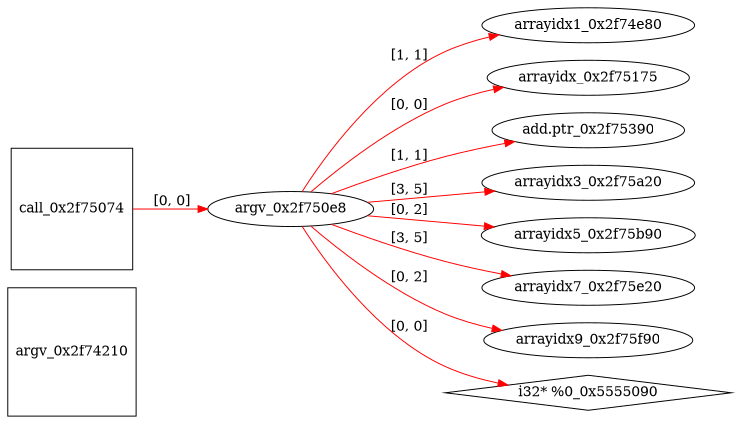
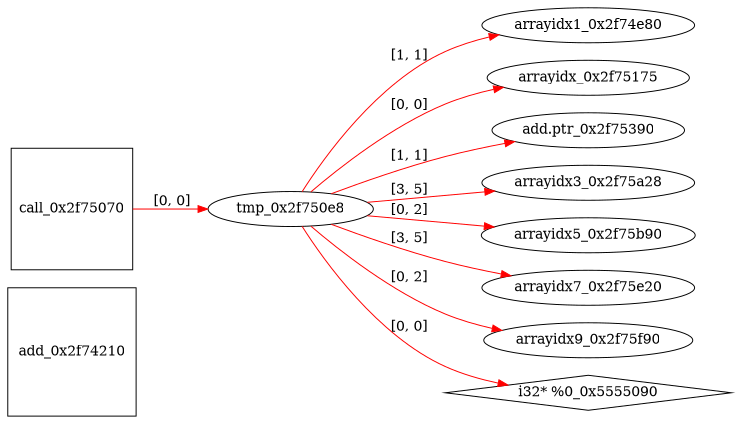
(588, 183) -> (588, 183)
(72, 209) -> (72, 209)
(291, 209) -> (291, 209)
(72, 352) -> (72, 352)
